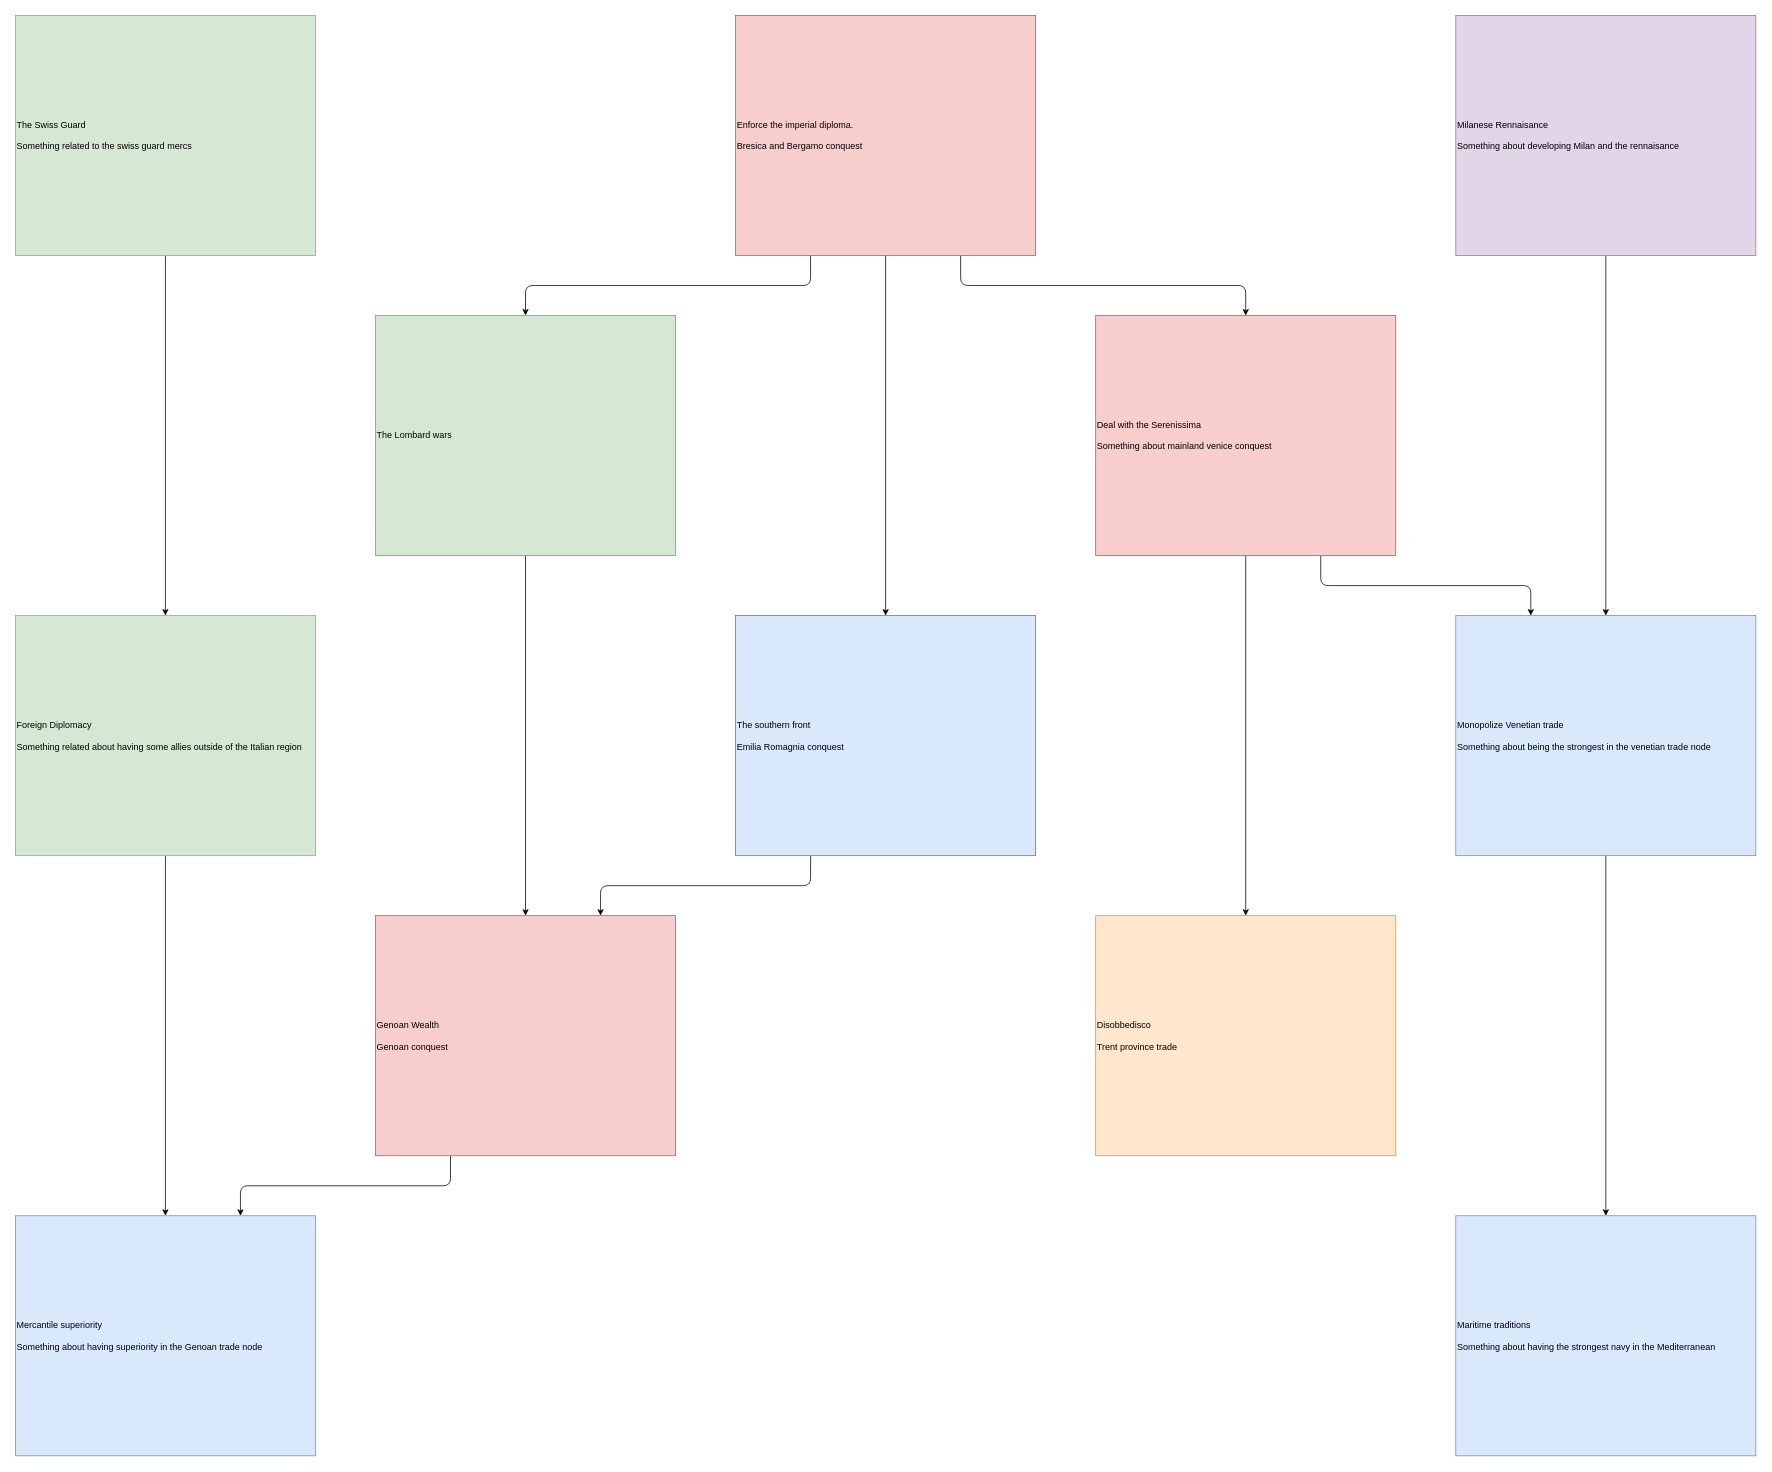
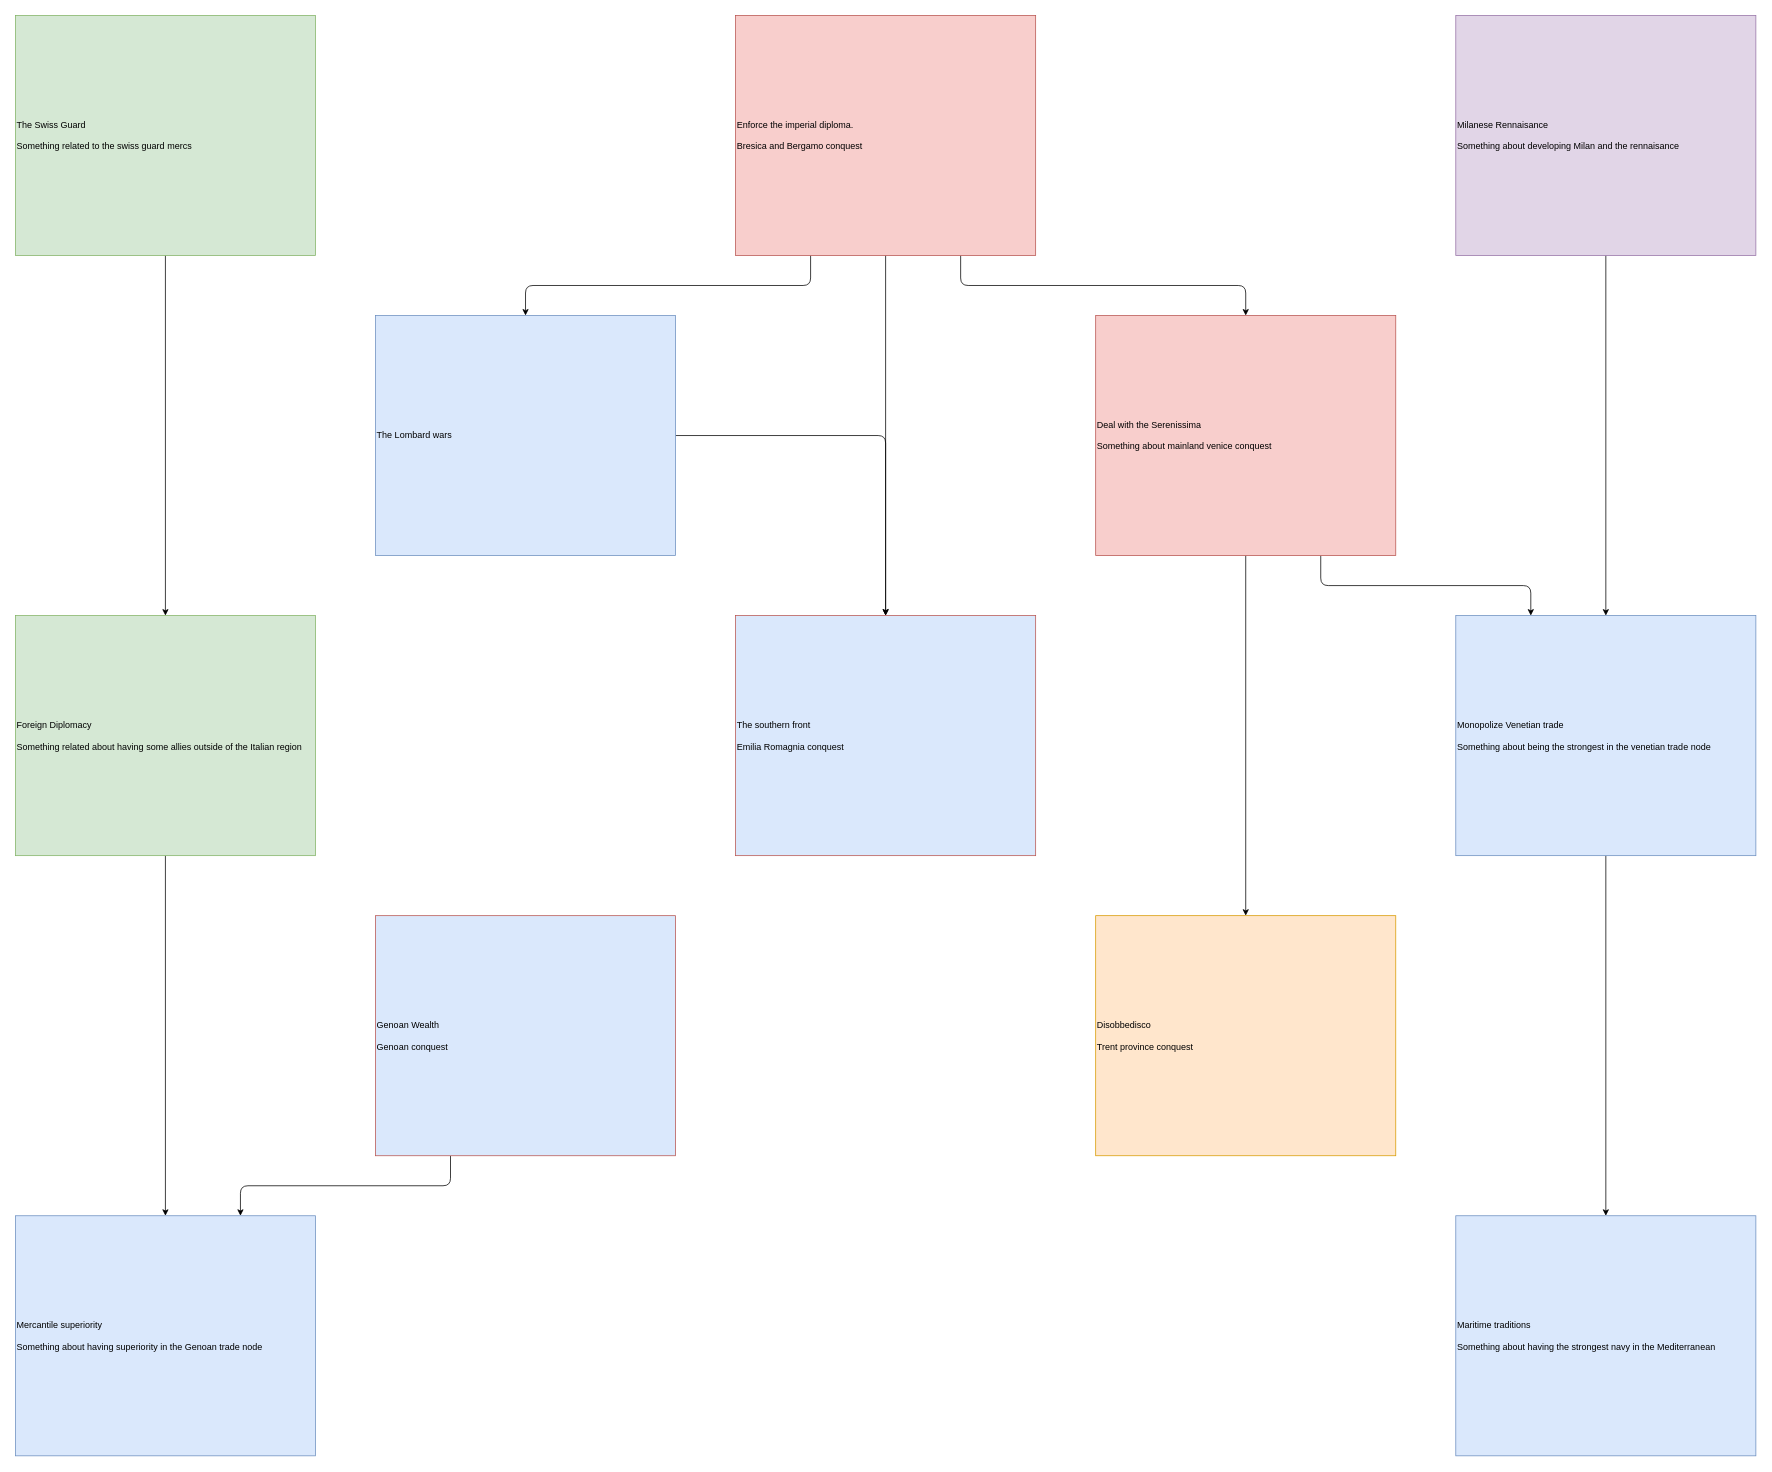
(525, 435) -> (525, 435)
(525, 732) -> (779, 435)
(708, 885) -> none
(525, 1035) -> (525, 1035)
(1144, 1035) -> (1151, 1035)
